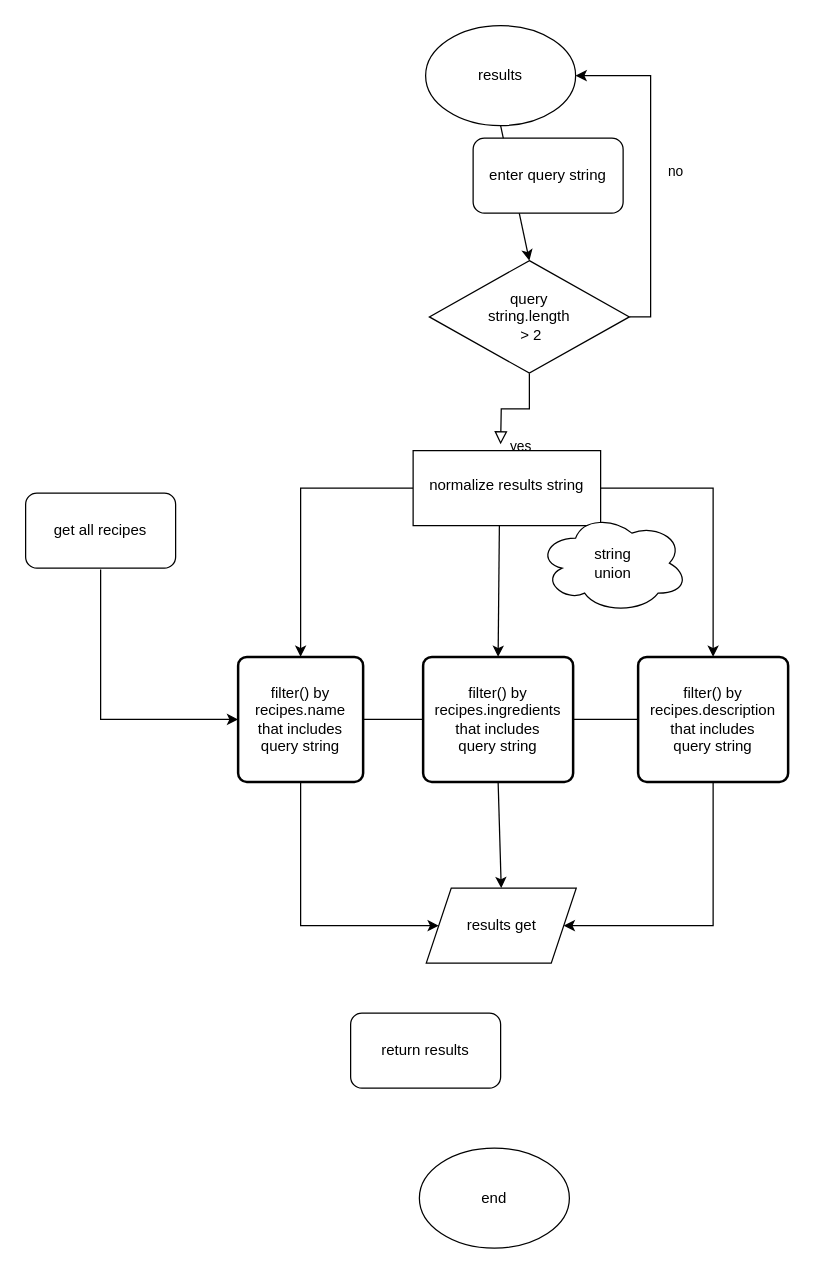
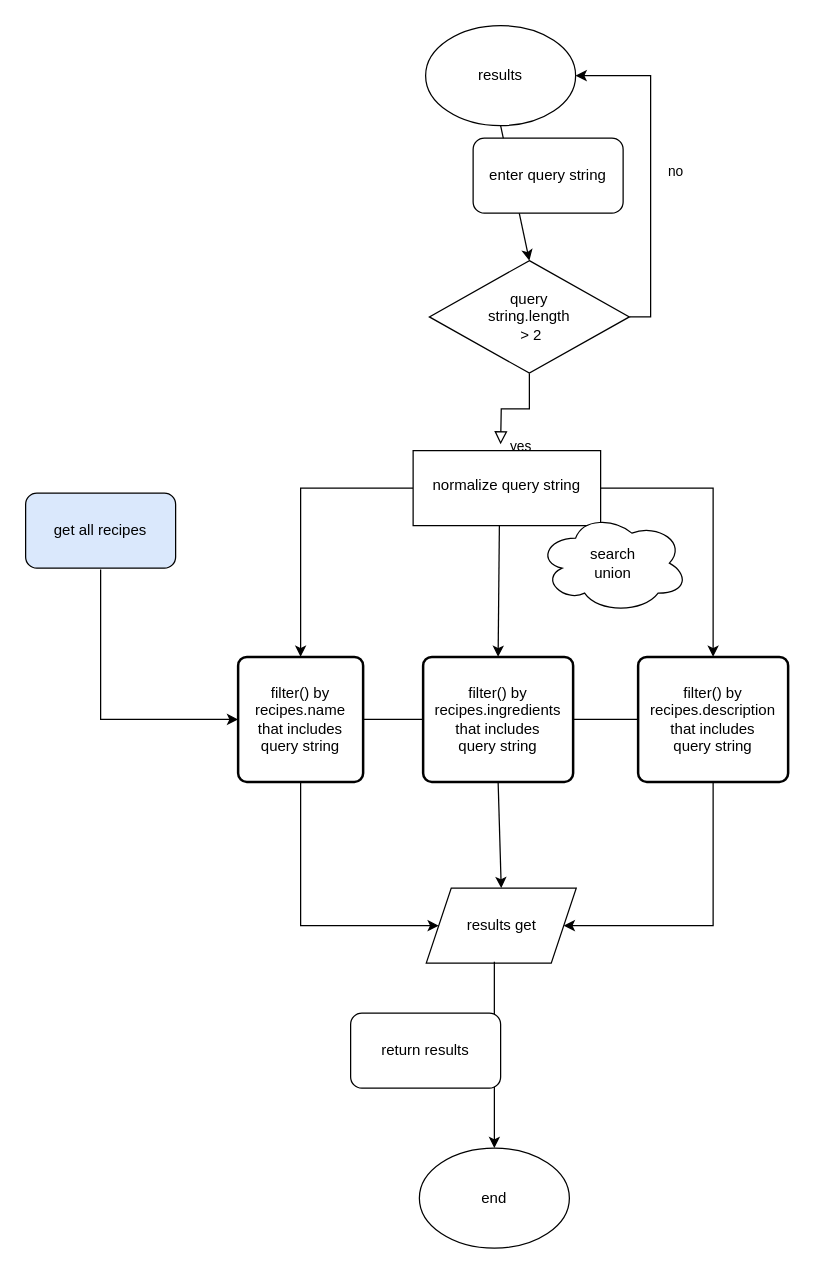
(507, 486) -> (507, 486)
(101, 531) -> (101, 531)
(613, 563) -> (613, 563)
none -> (494, 1112)
